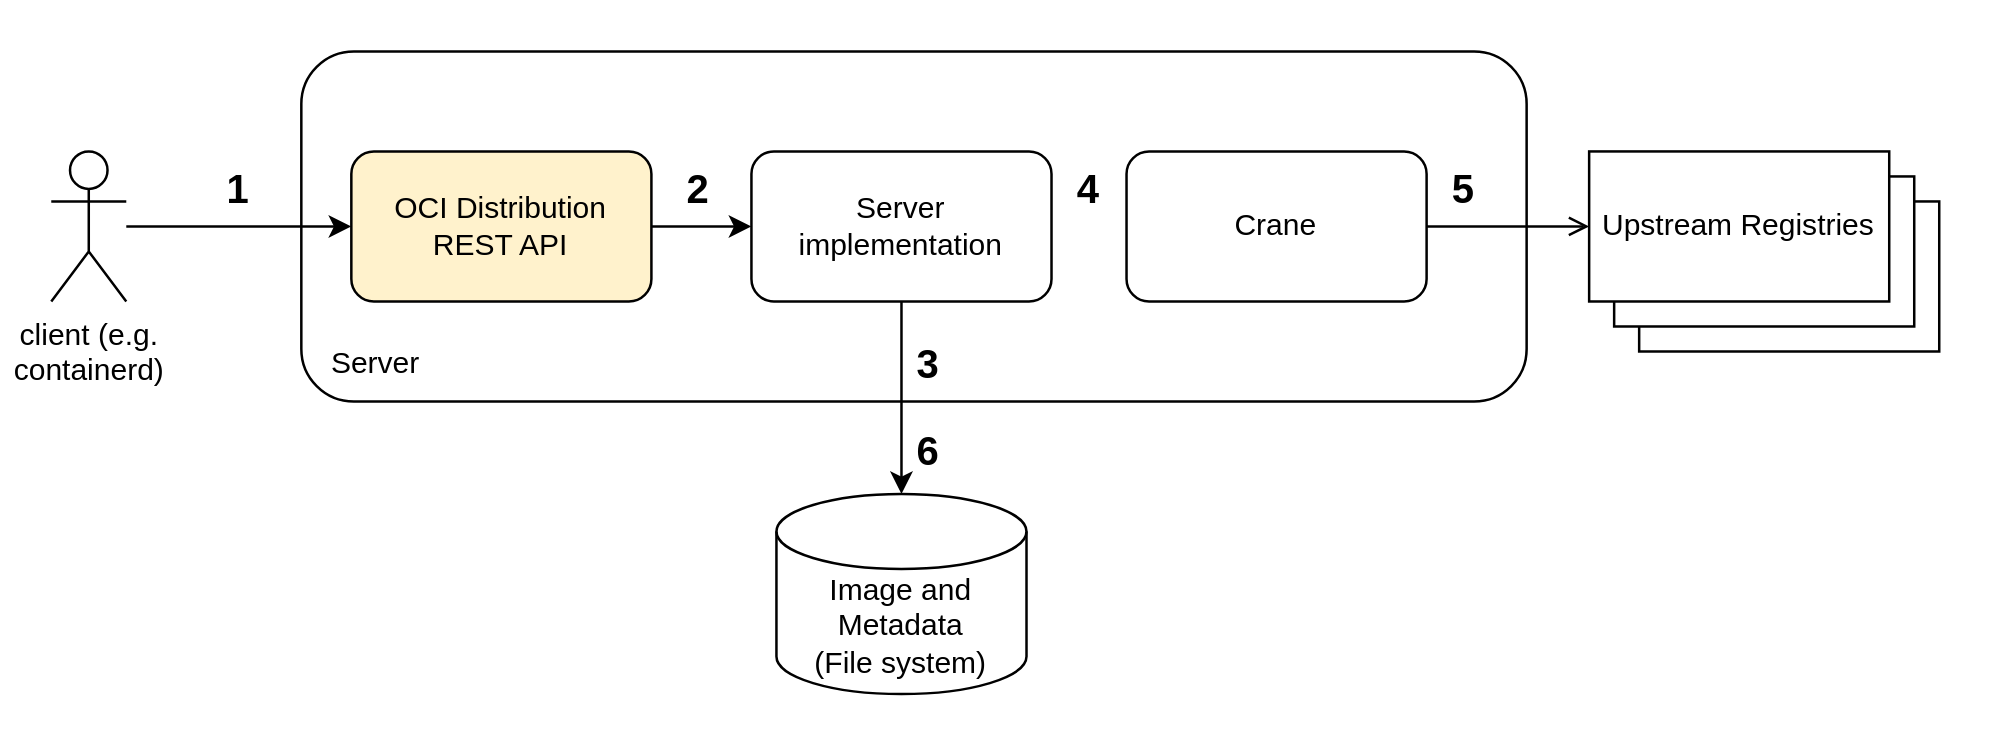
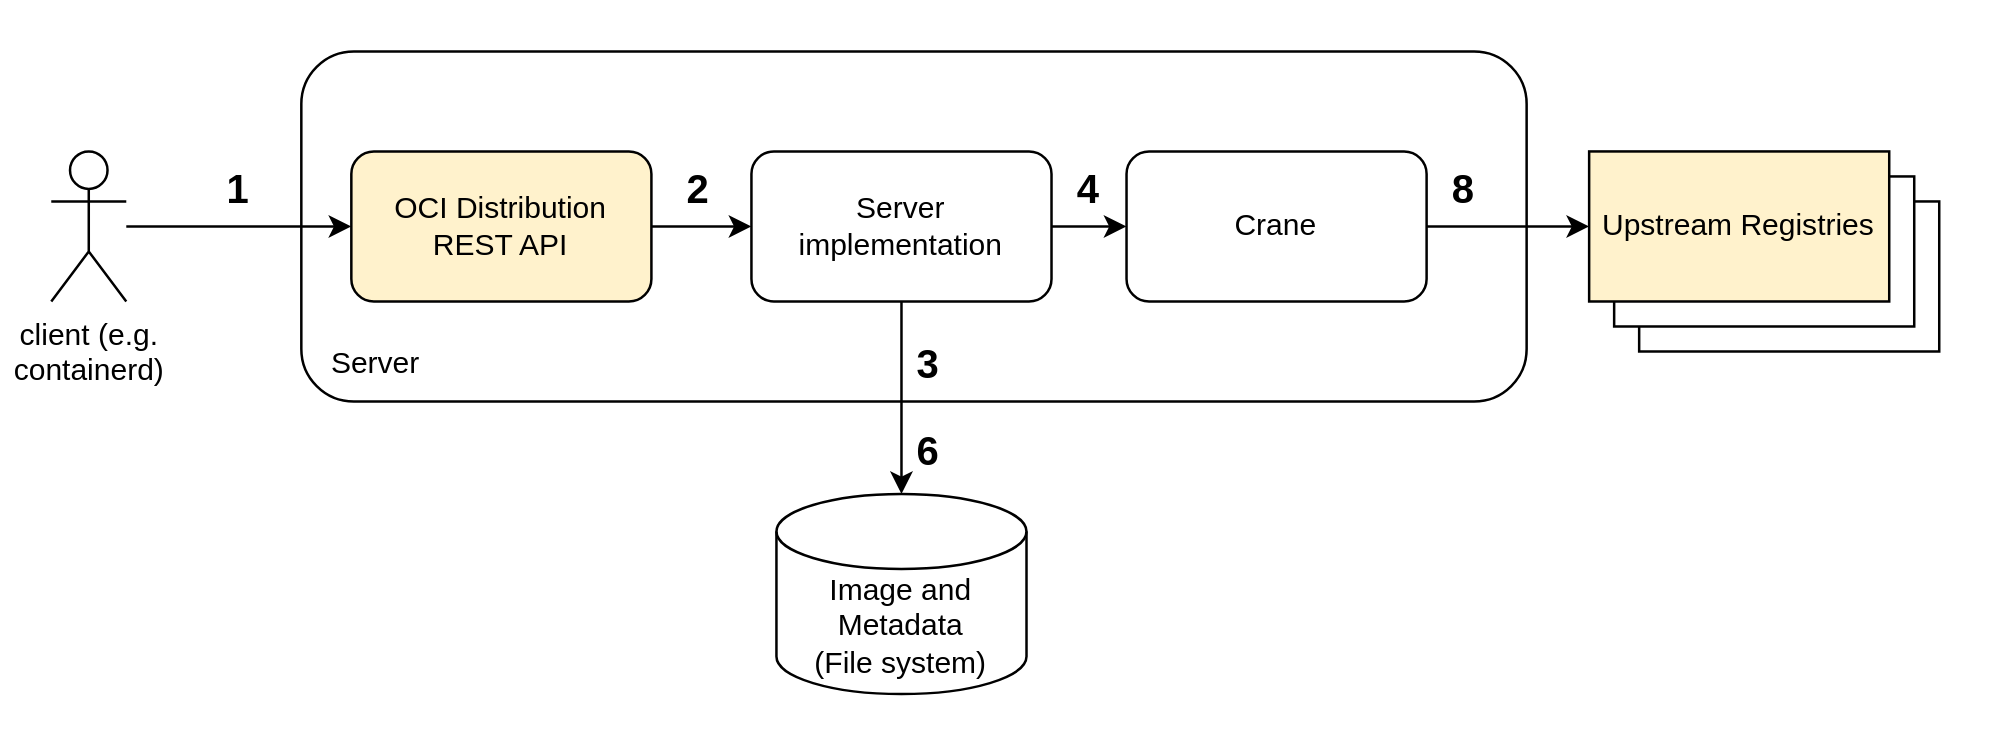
(1464, 189) -> (1464, 189)
none -> (1080, 226)
(1575, 226) -> (1571, 226)
(1739, 226) -> (1739, 226)
